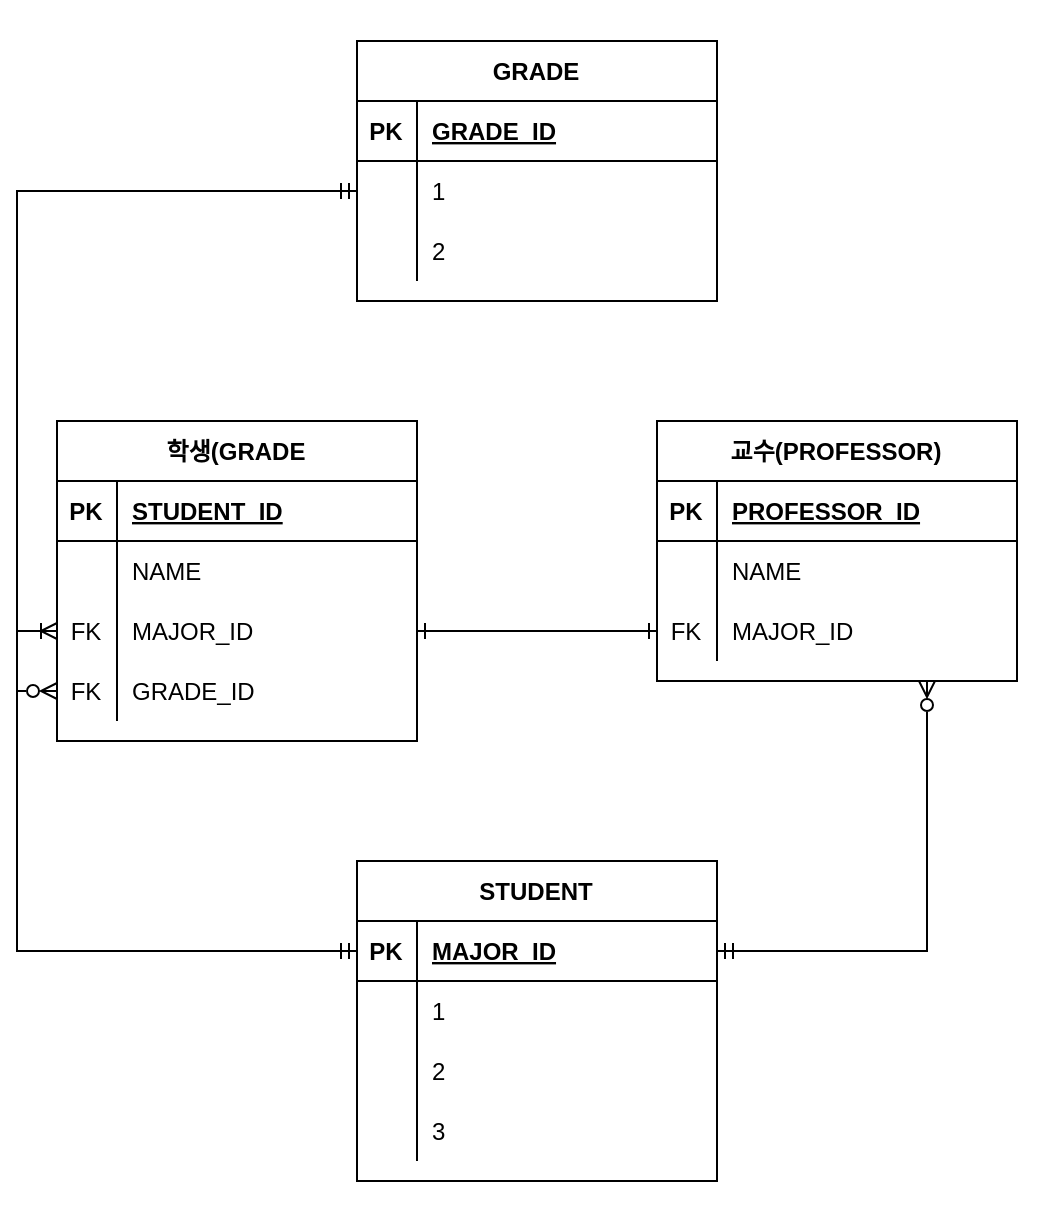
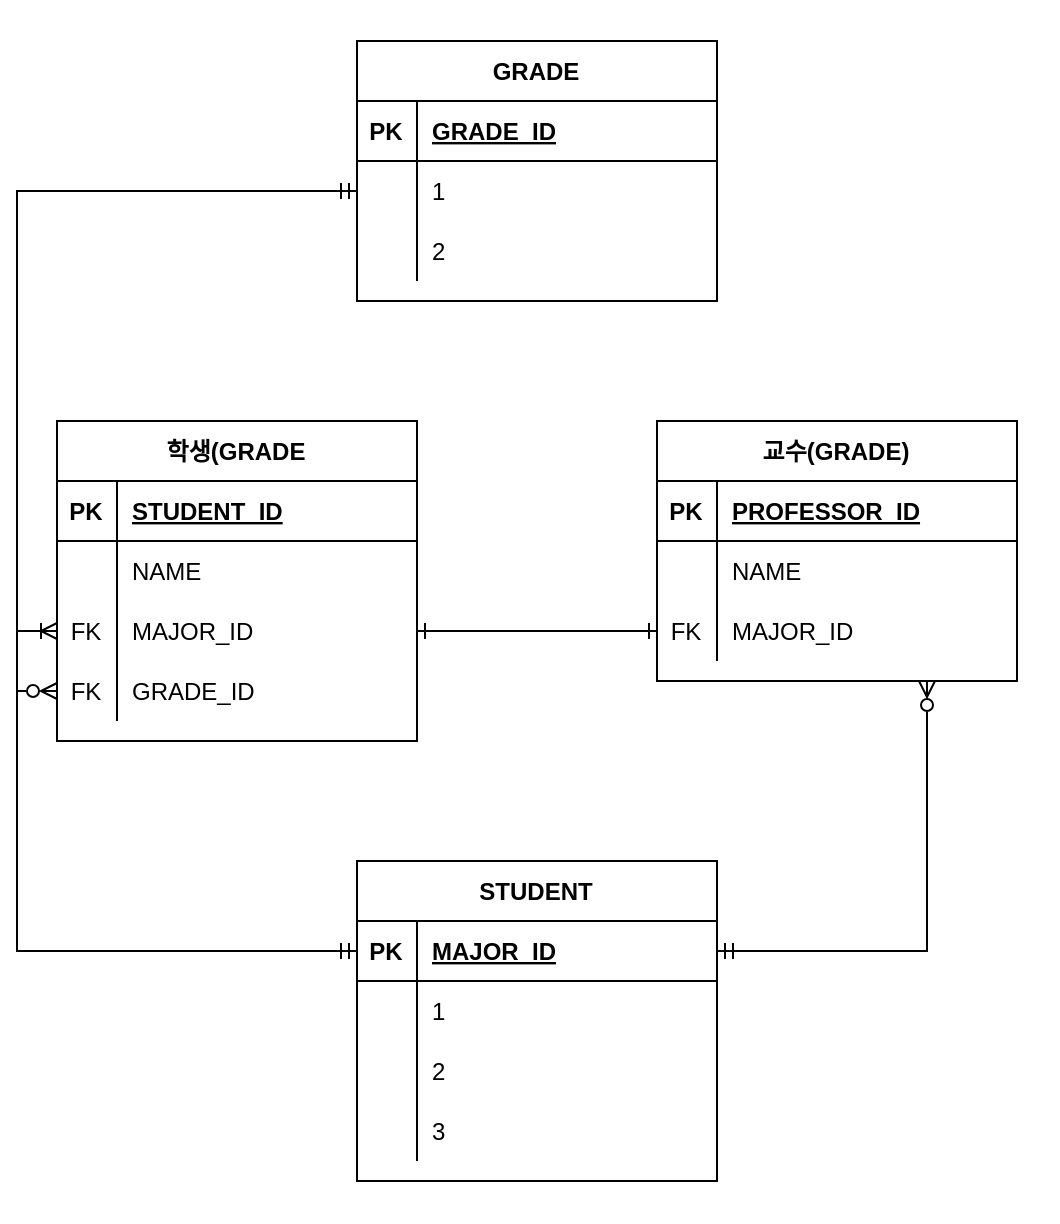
(836, 452) -> (836, 452)
